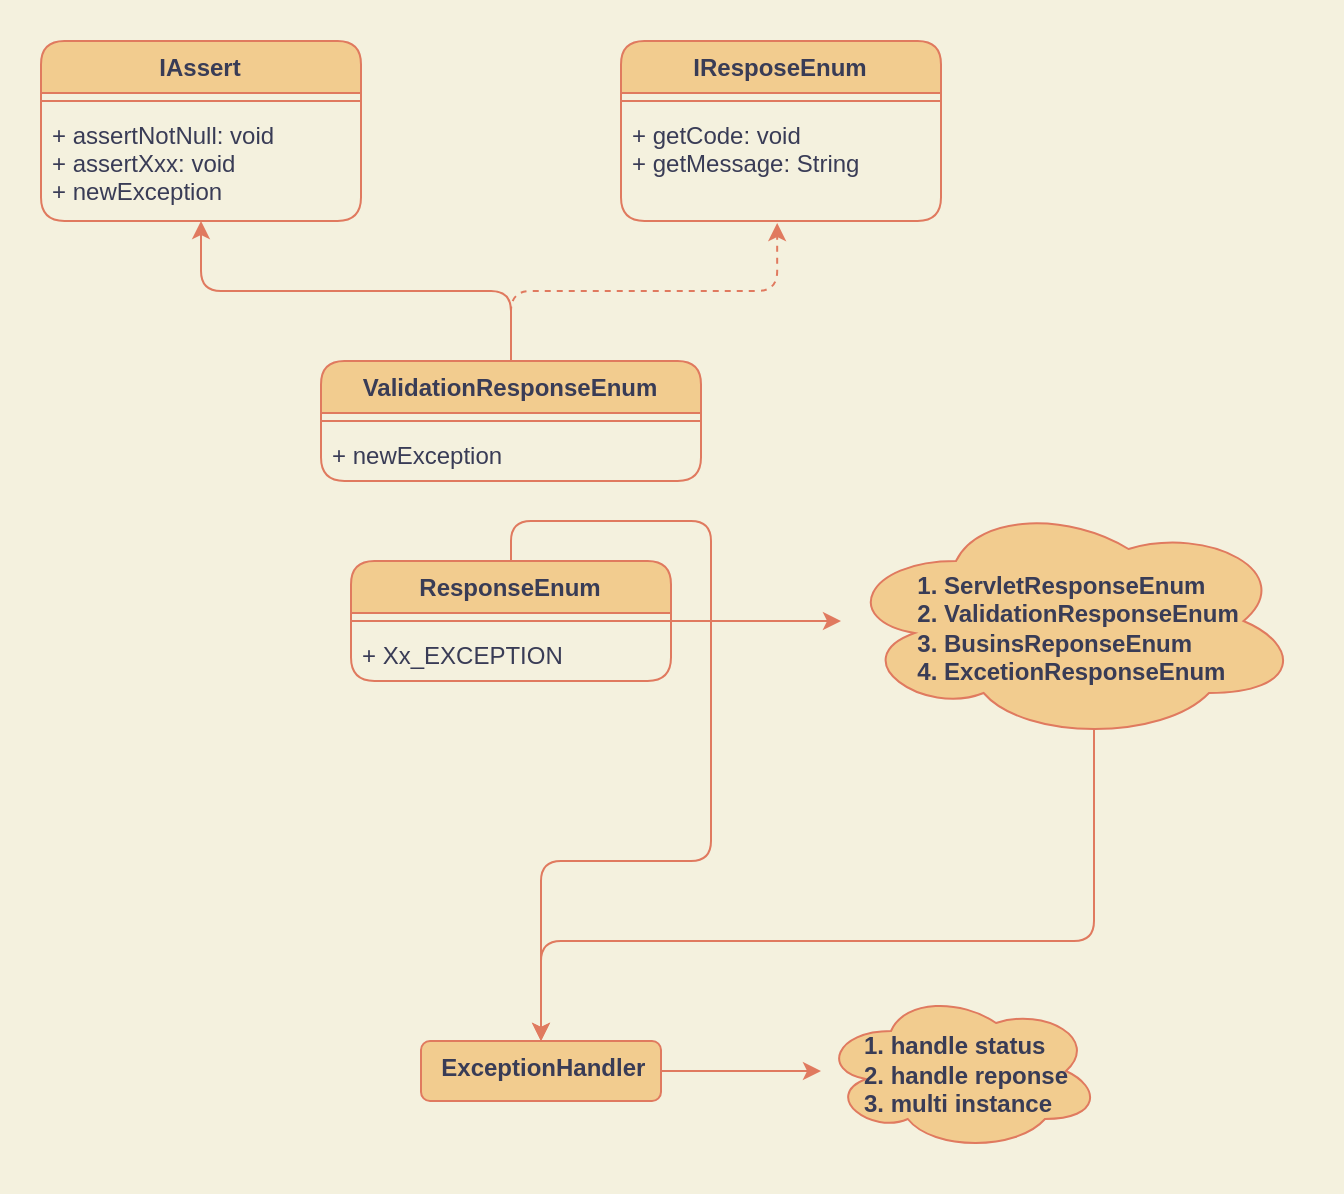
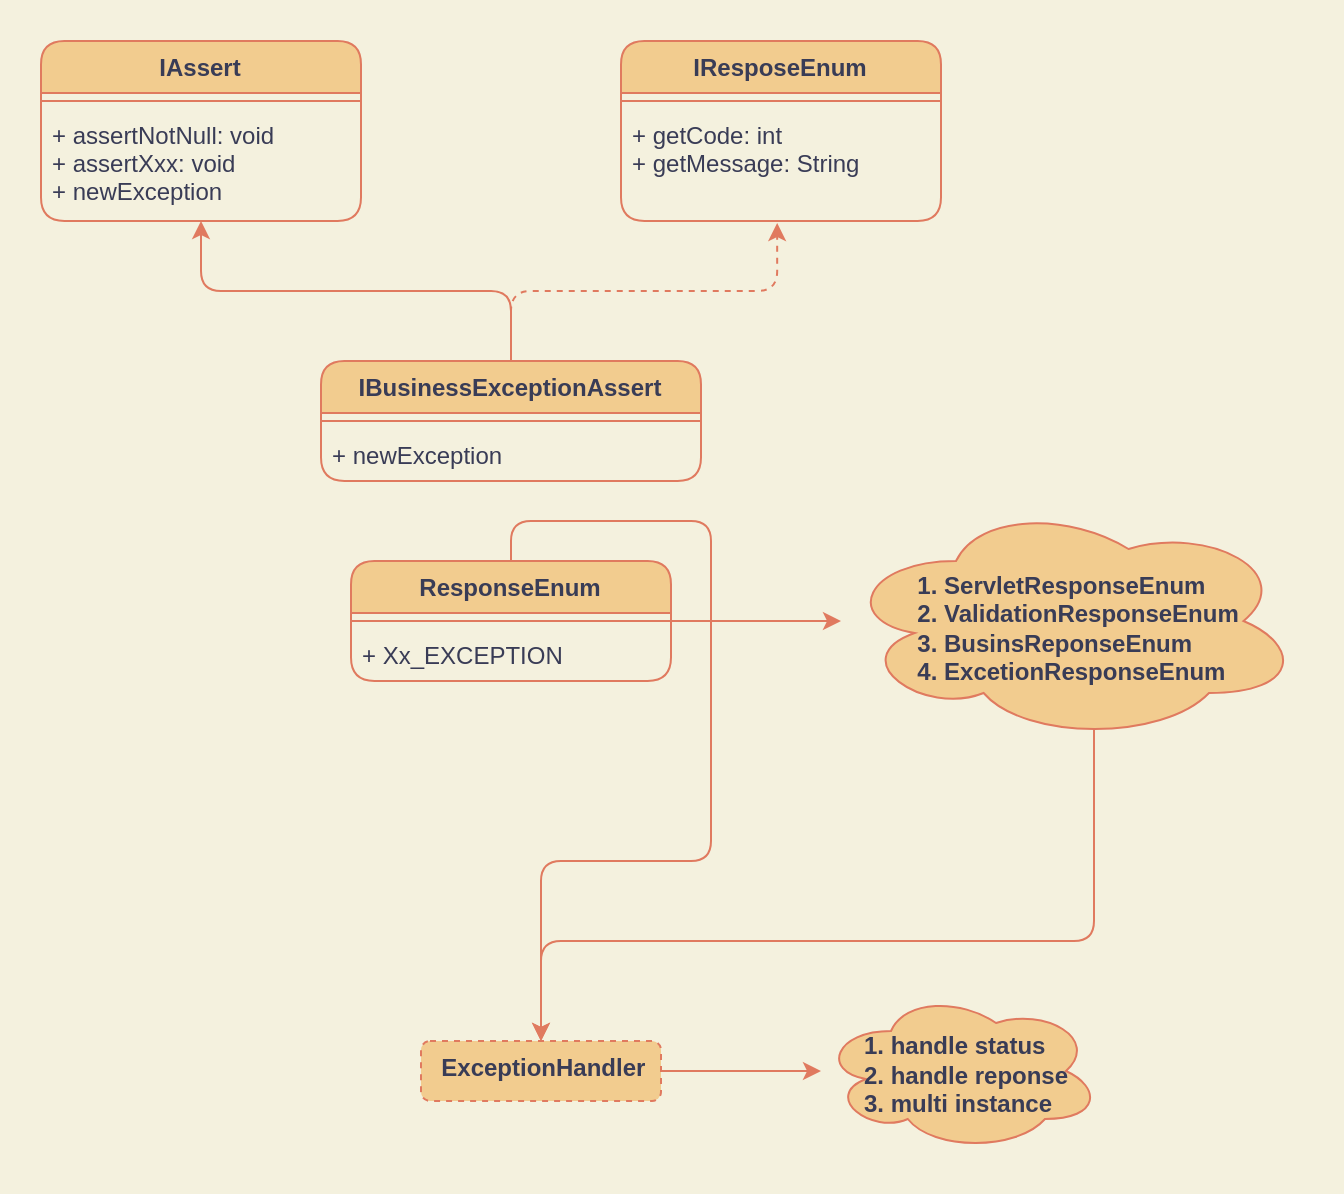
(720, 136) -> (714, 136)
(510, 388) -> (510, 388)
(541, 1071) -> (541, 1071)
